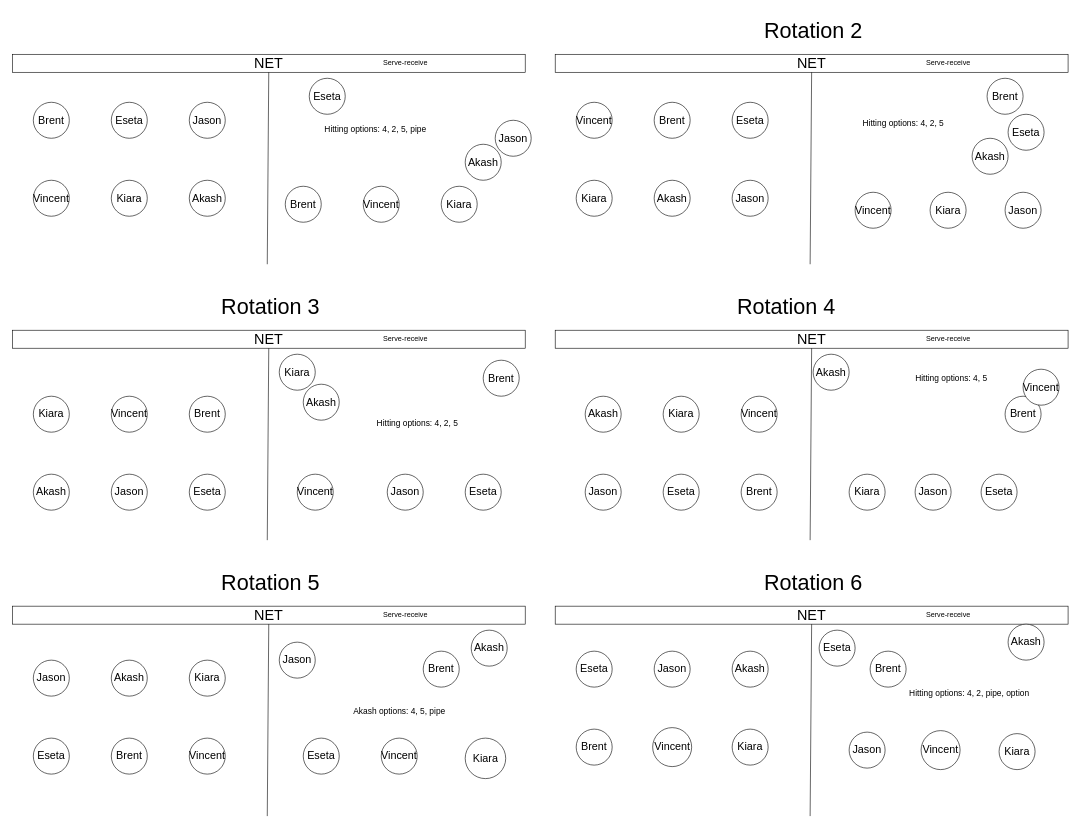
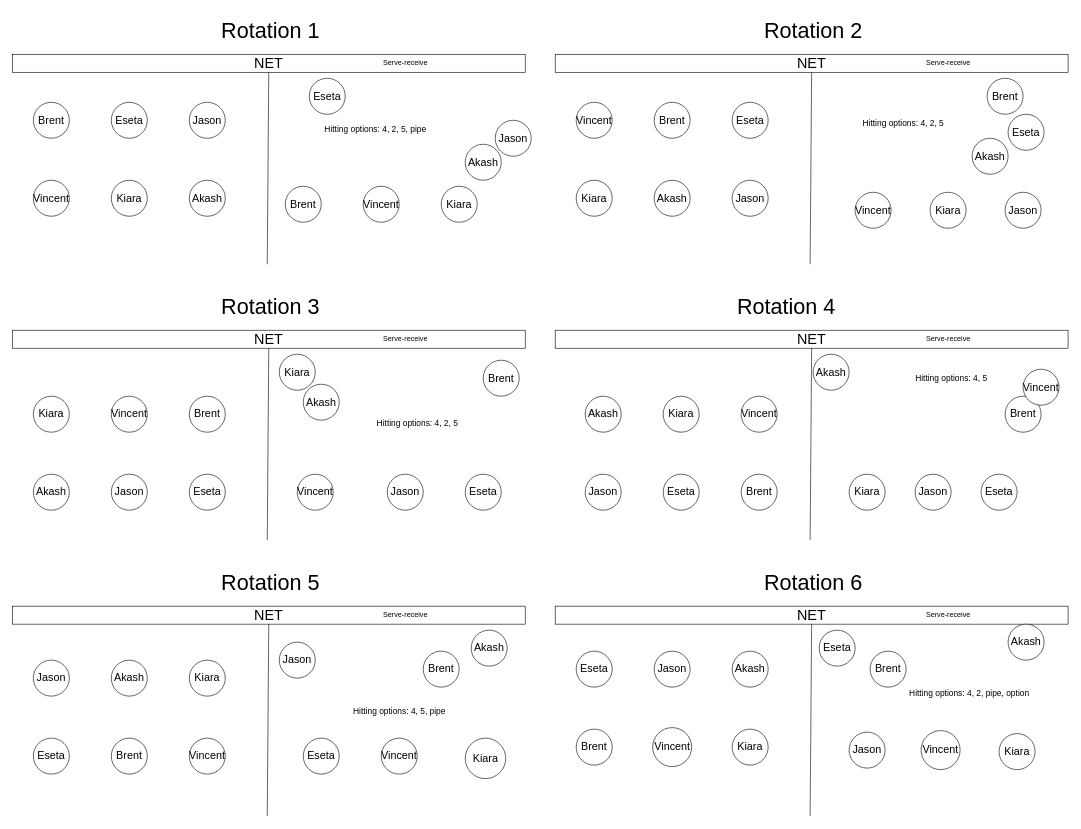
none -> (270, 30)
(400, 711) -> (400, 711)
